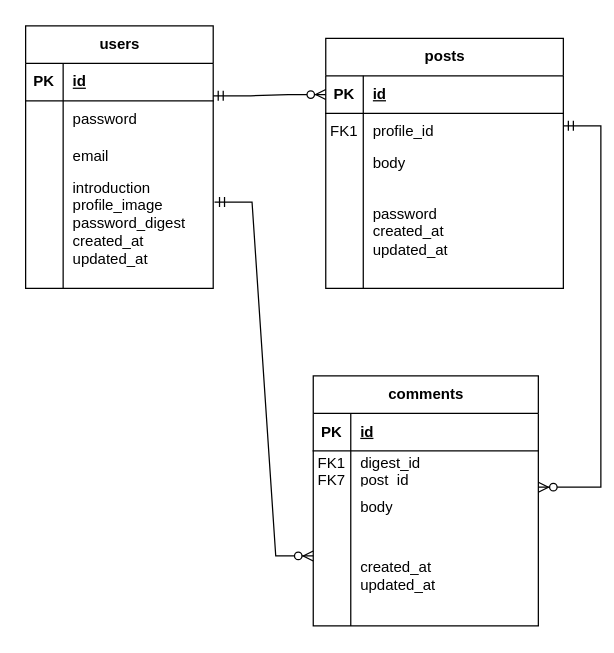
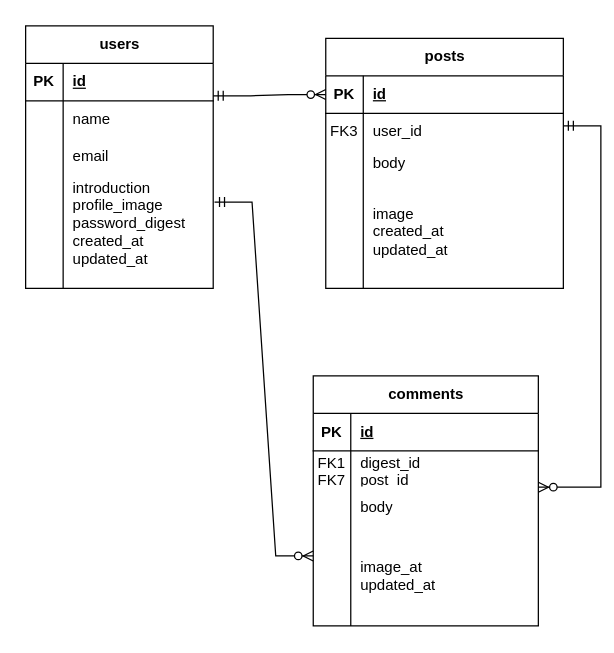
(107, 119) -> (90, 119)
(344, 132) -> (344, 132)
(409, 132) -> (401, 132)
(415, 232) -> (415, 232)
(403, 576) -> (403, 576)
